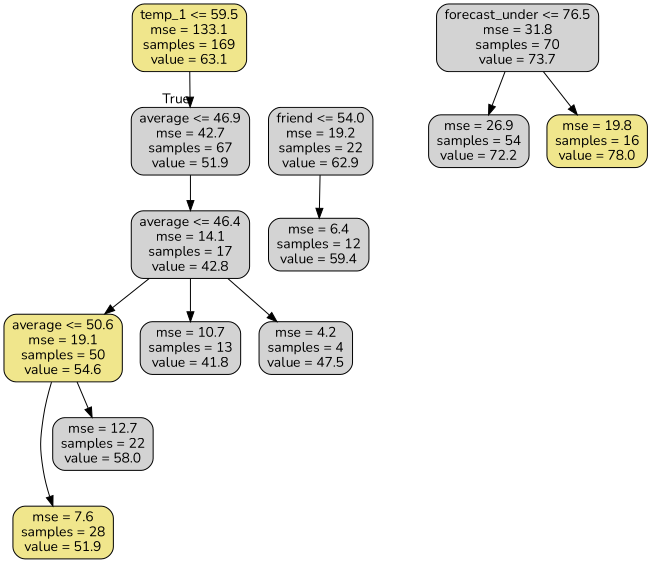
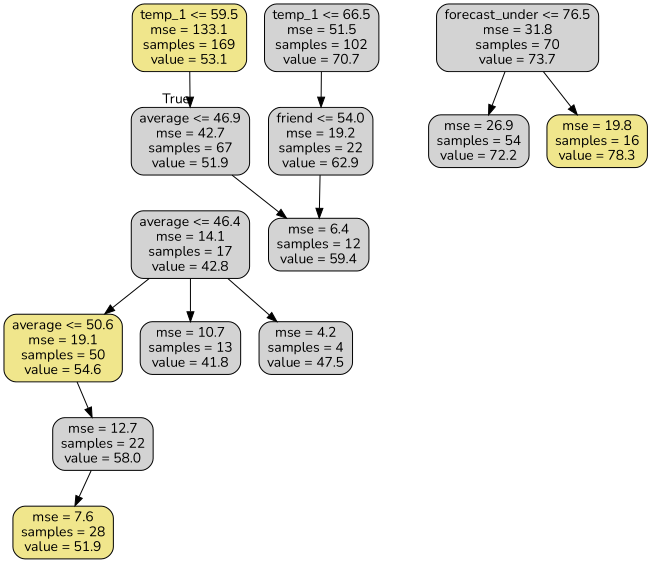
(189, 38) -> (189, 38)
none -> (322, 38)
(597, 141) -> (597, 141)
(190, 188) -> (255, 194)
(41, 439) -> (85, 484)
